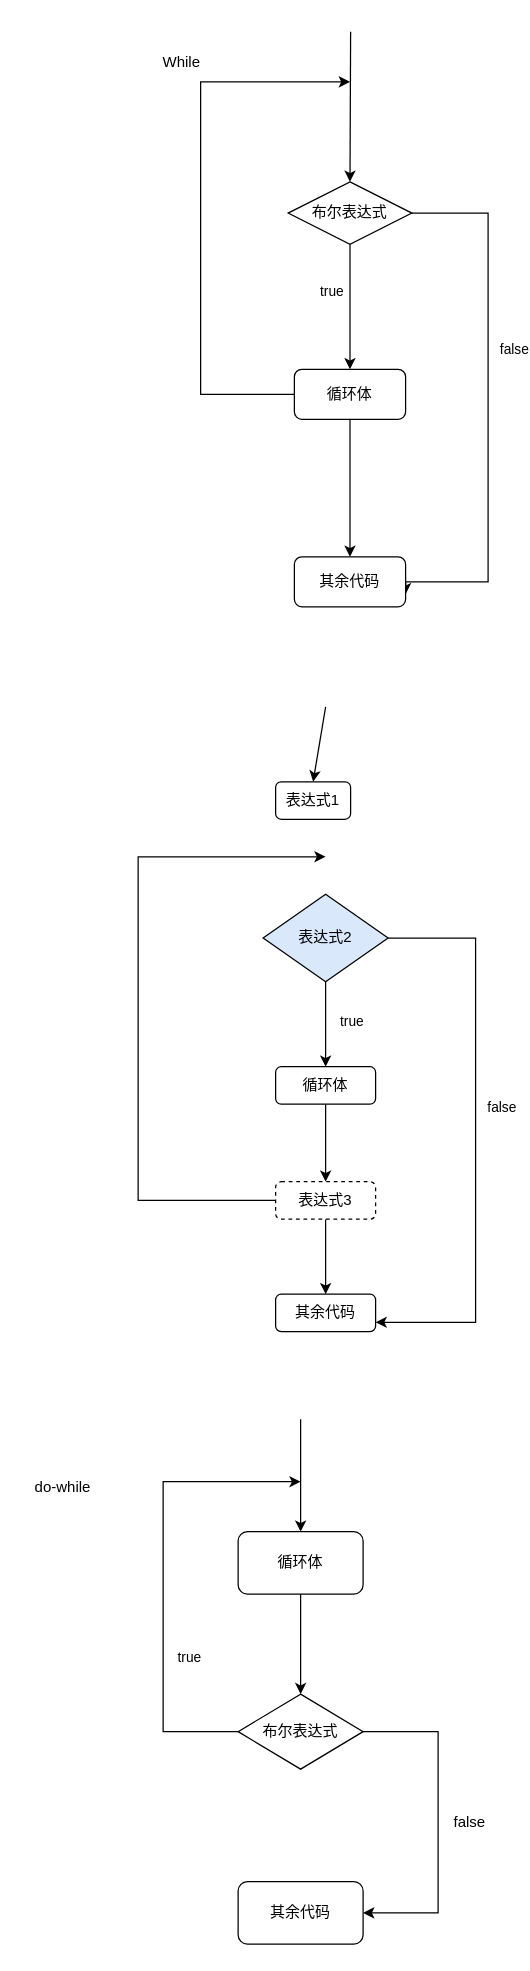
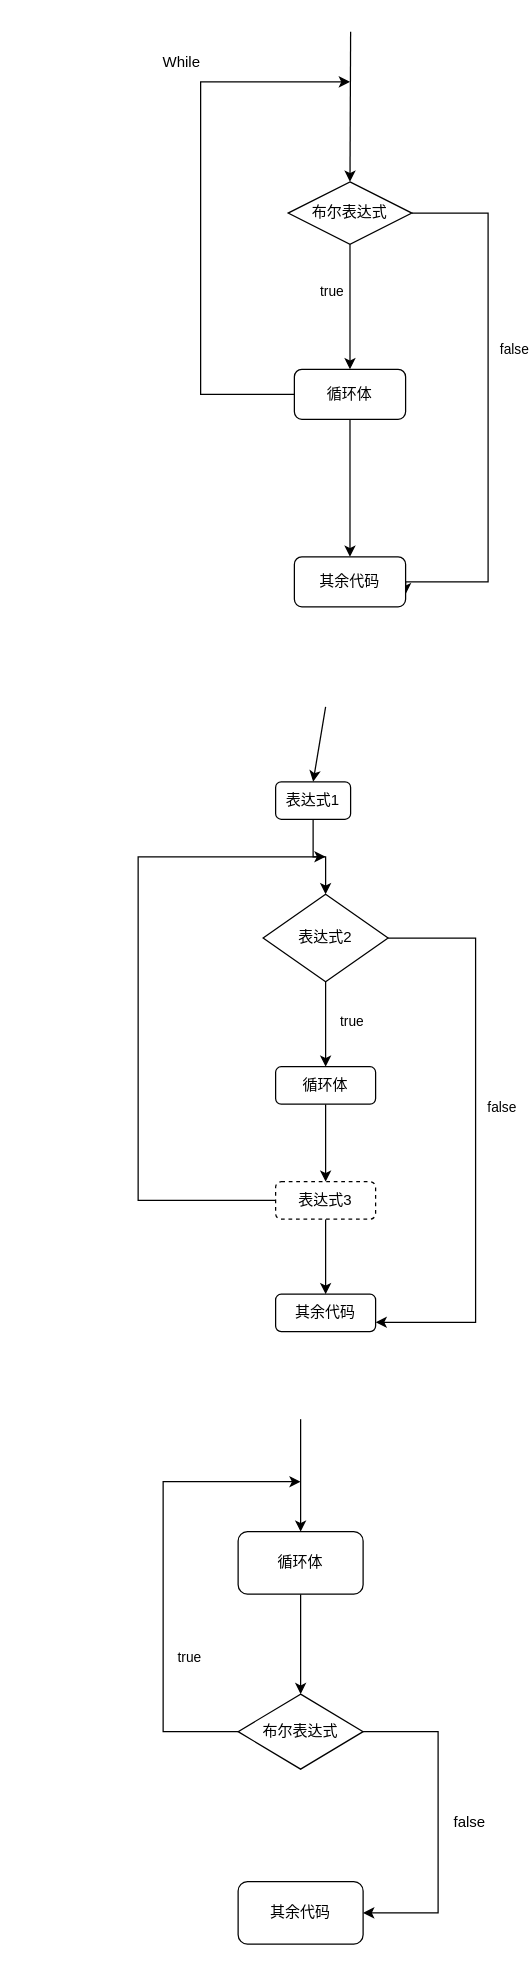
none -> (313, 837)
(326, 938) -> (326, 938)
(63, 1488) -> none
